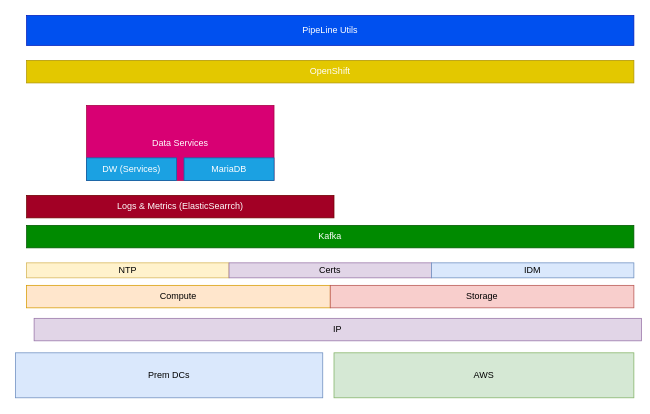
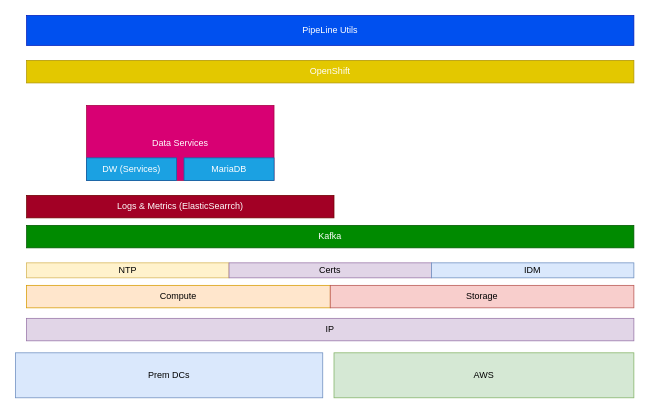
(338, 330) -> (330, 330)
